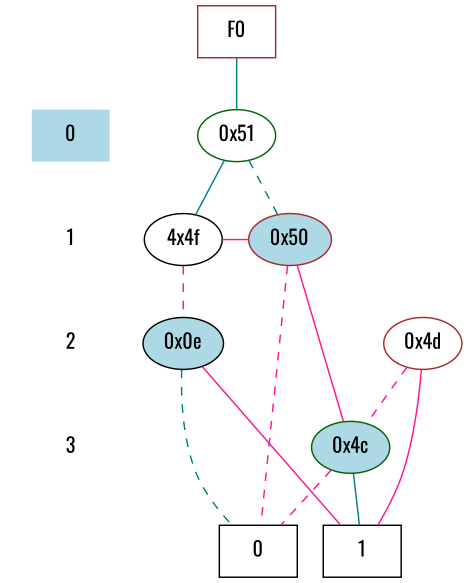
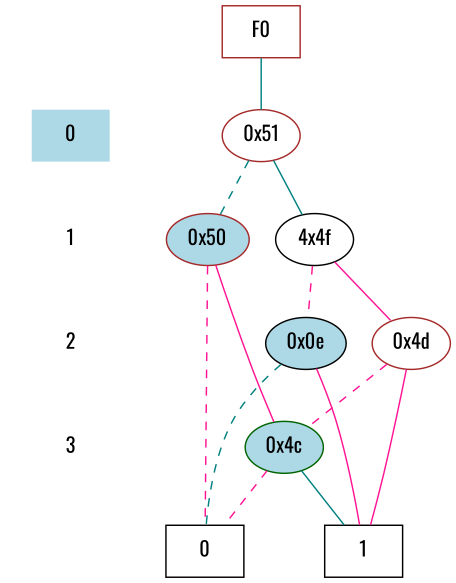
(237, 136) -> (261, 136)
(235, 240) -> (363, 291)
